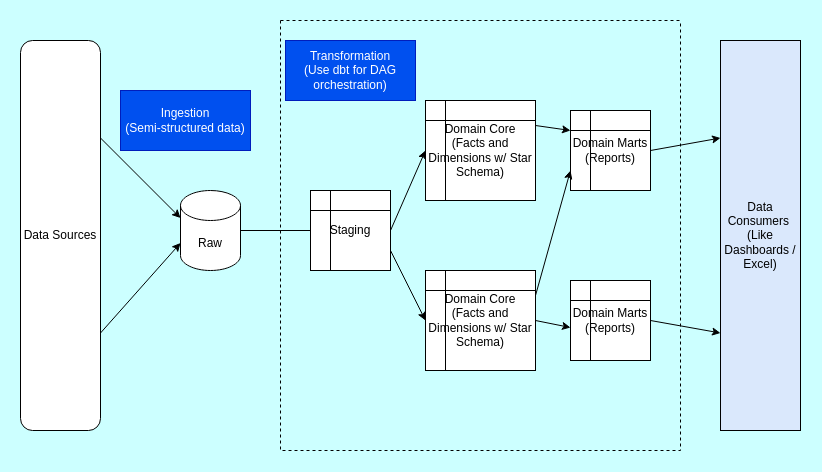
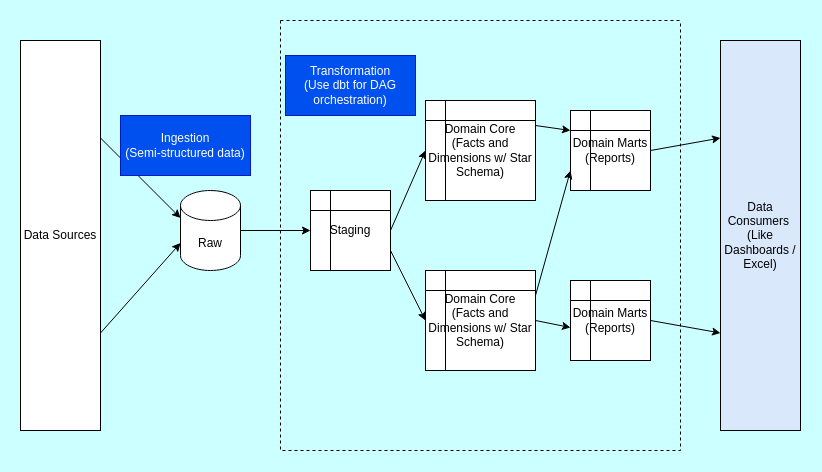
(351, 71) -> (351, 86)
(186, 121) -> (186, 146)
(305, 231) -> (302, 231)
(61, 236) -> (61, 236)
